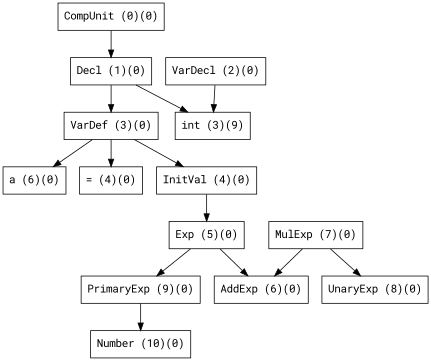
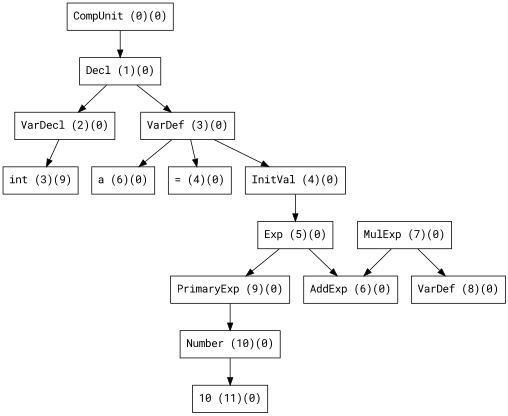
(158, 97) -> (95, 96)
(375, 290) -> (458, 290)
none -> (230, 399)
